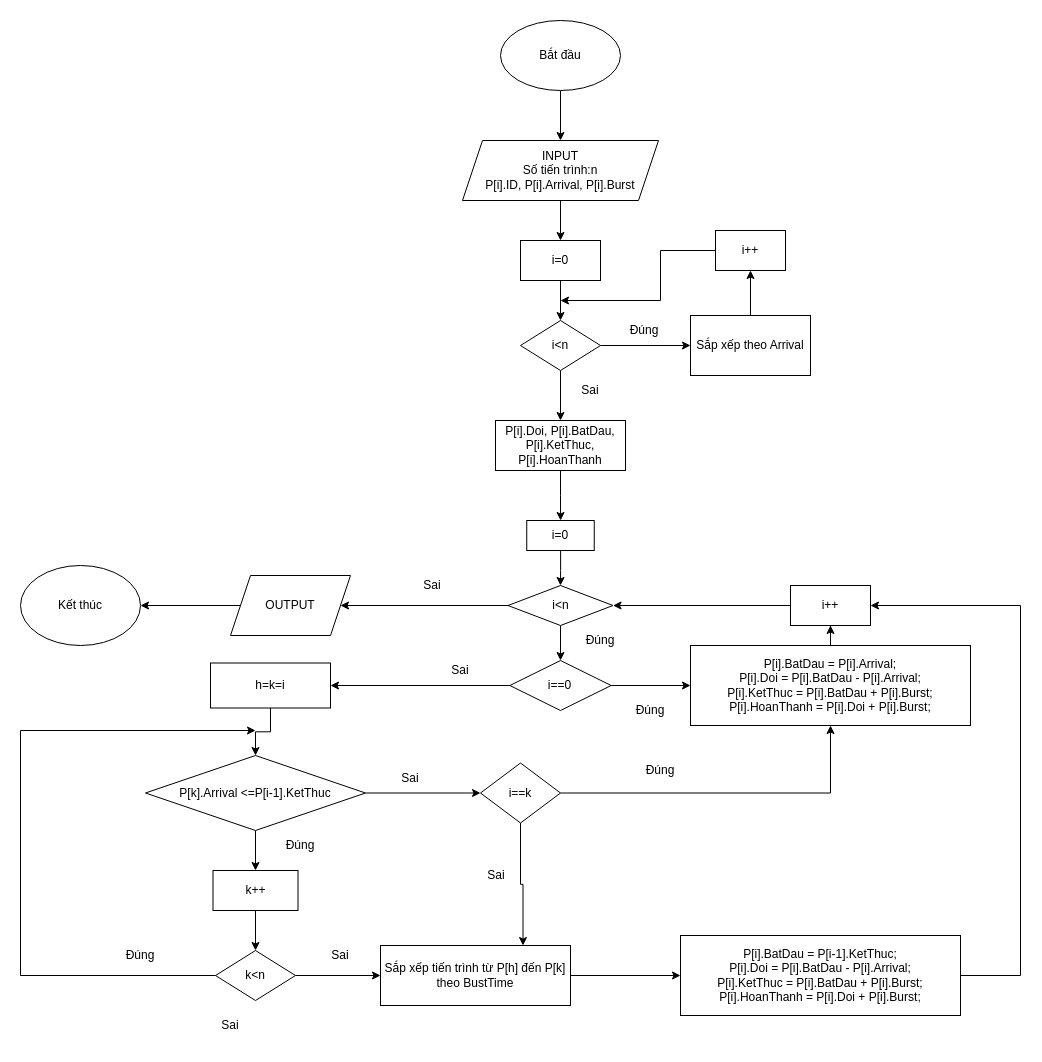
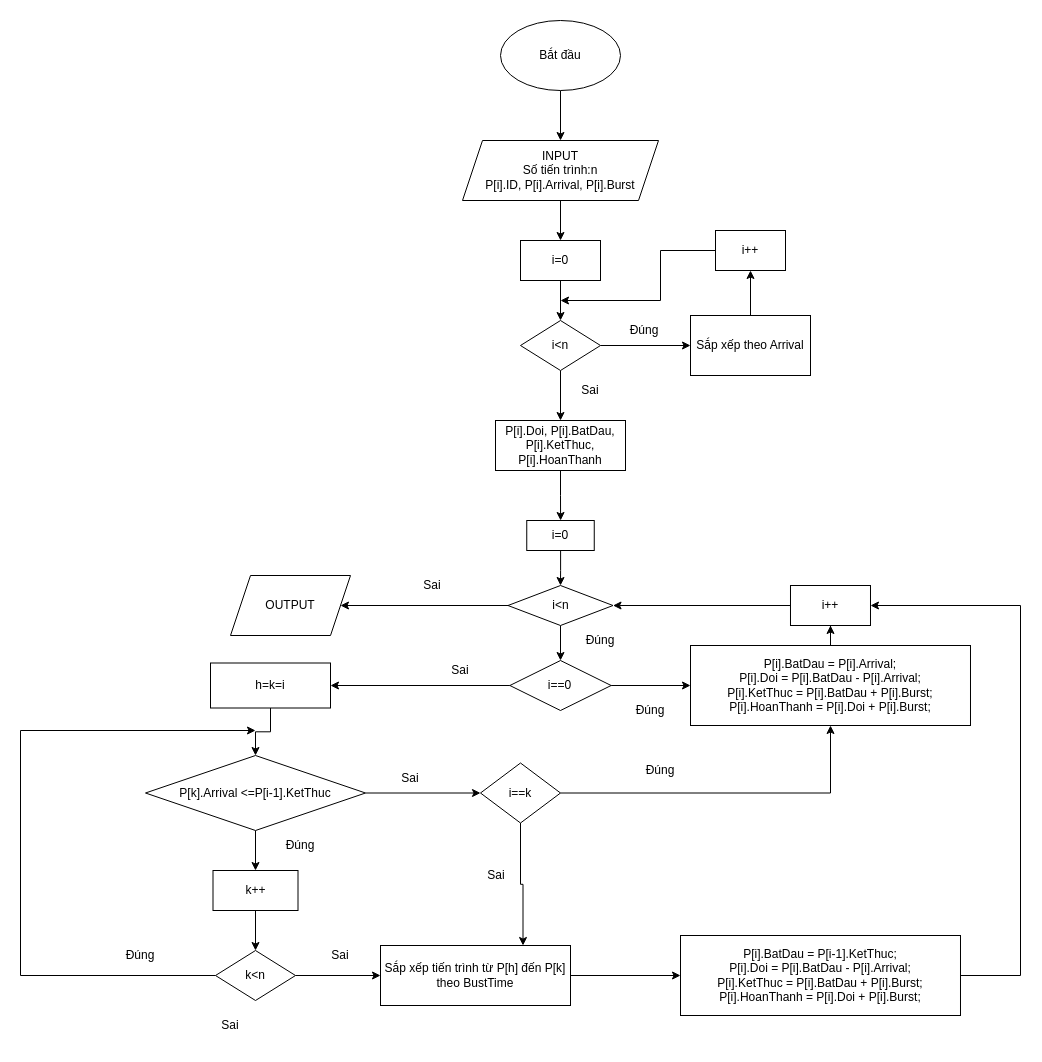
(81, 606) -> none
(194, 606) -> none
